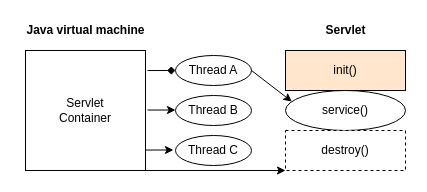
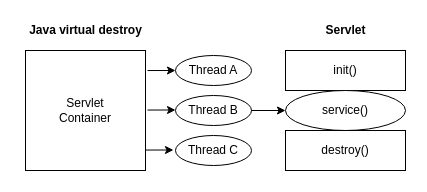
(86, 31) -> (86, 31)
(166, 71) -> (167, 71)
(346, 71) -> (346, 71)
(269, 84) -> none
none -> (265, 111)
(346, 151) -> (346, 151)
(212, 171) -> none
